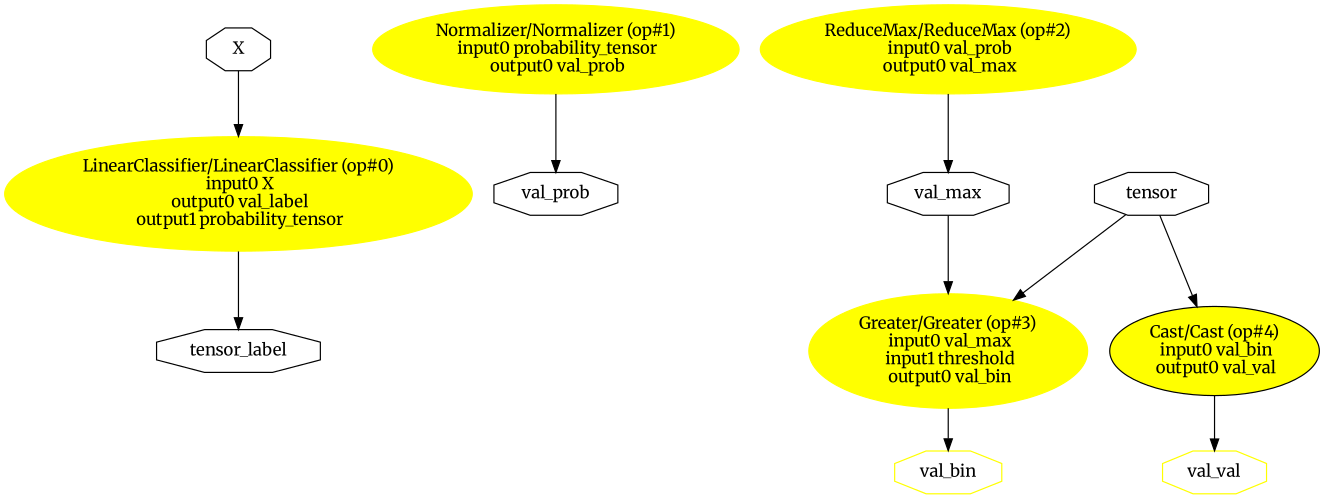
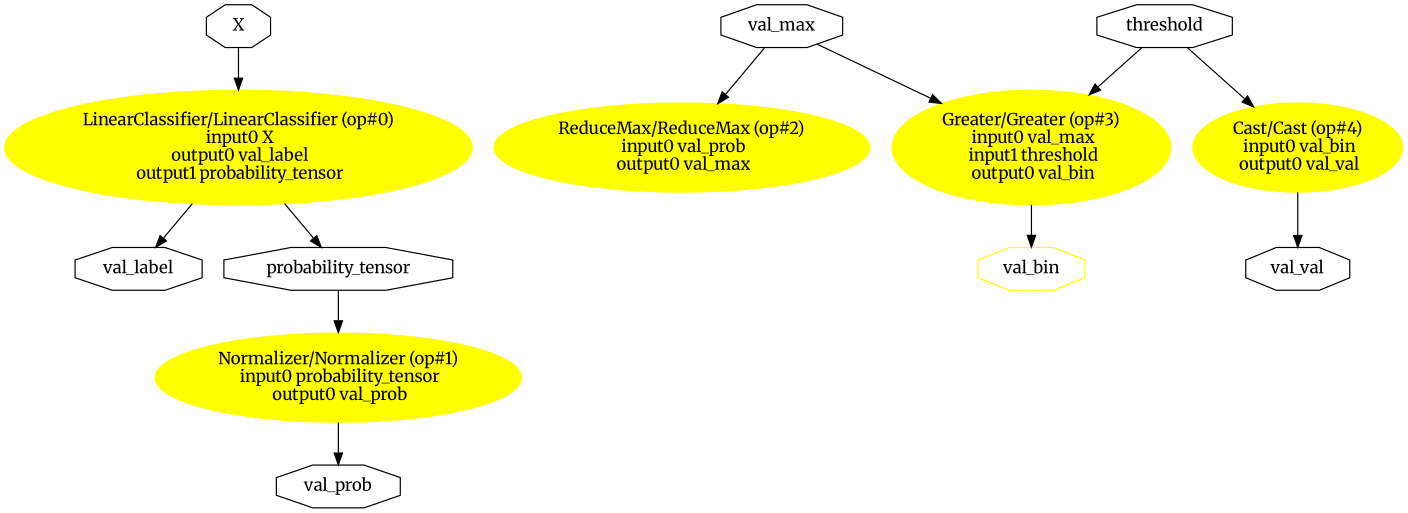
(948, 127) -> (745, 71)
(1152, 194) -> (1165, 26)
none -> (338, 269)
(238, 351) -> (139, 269)
(1215, 351) -> (1298, 148)
(1215, 472) -> (1298, 269)
